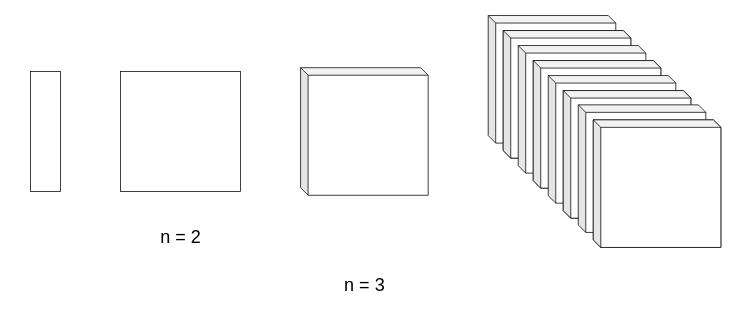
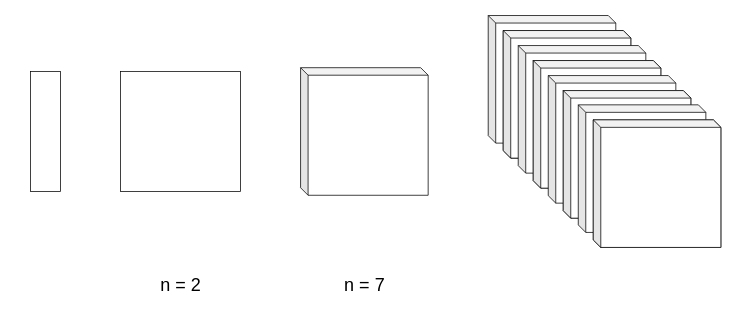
(180, 237) -> (180, 285)
(365, 285) -> (365, 285)
